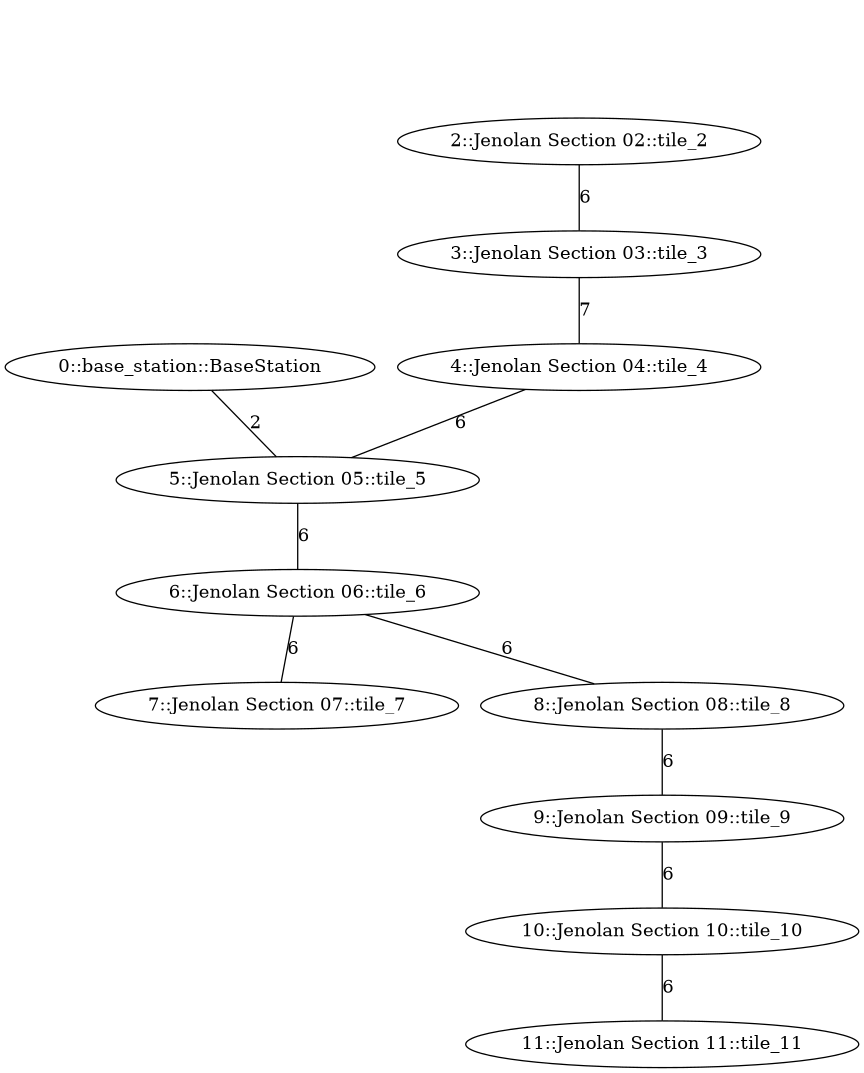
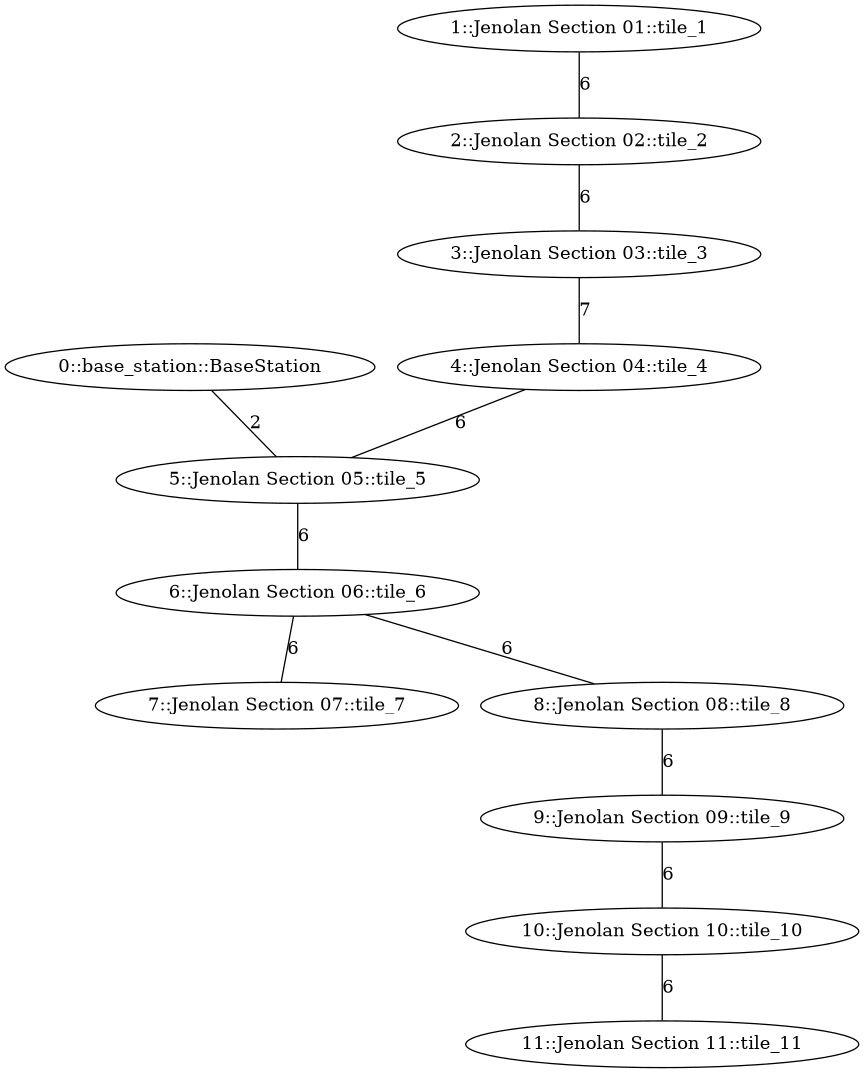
none -> (579, 29)
